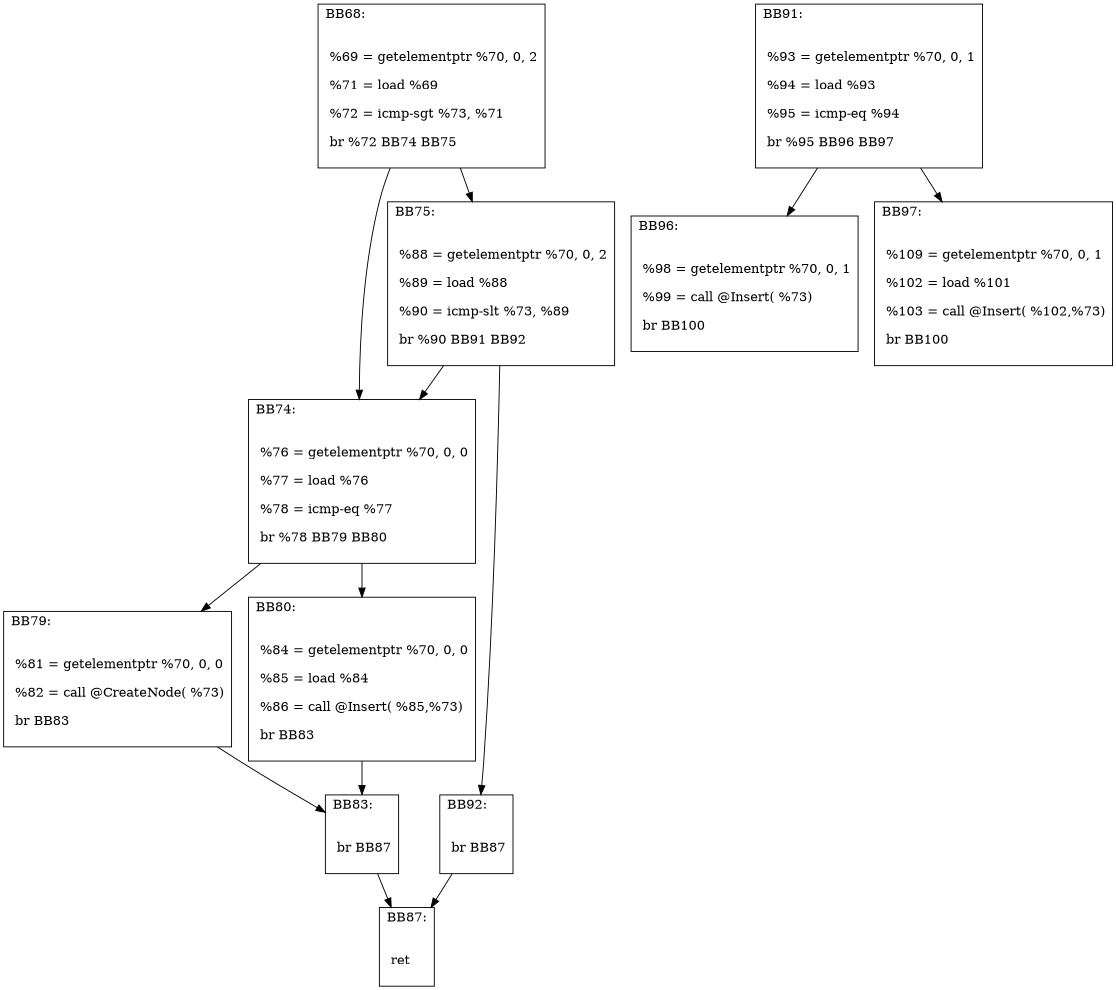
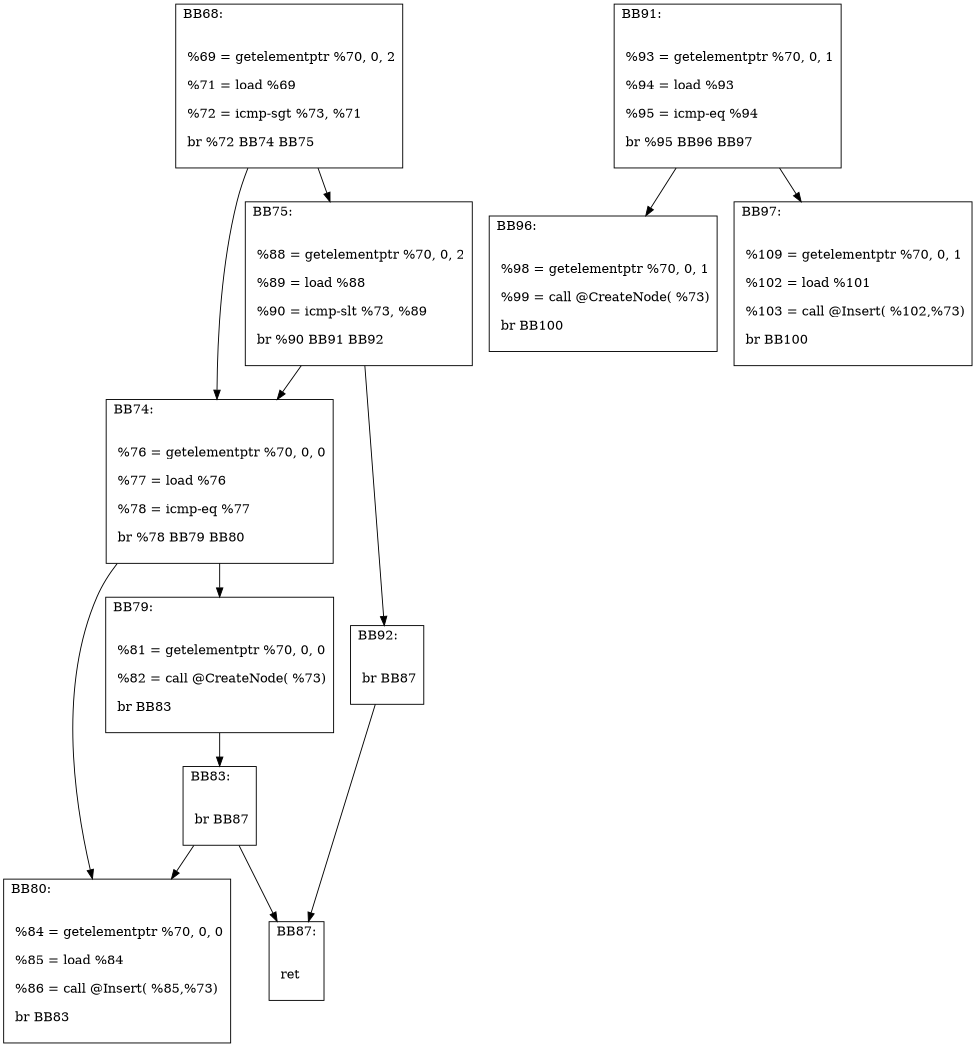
(725, 297) -> (603, 297)
(362, 773) -> (185, 858)
